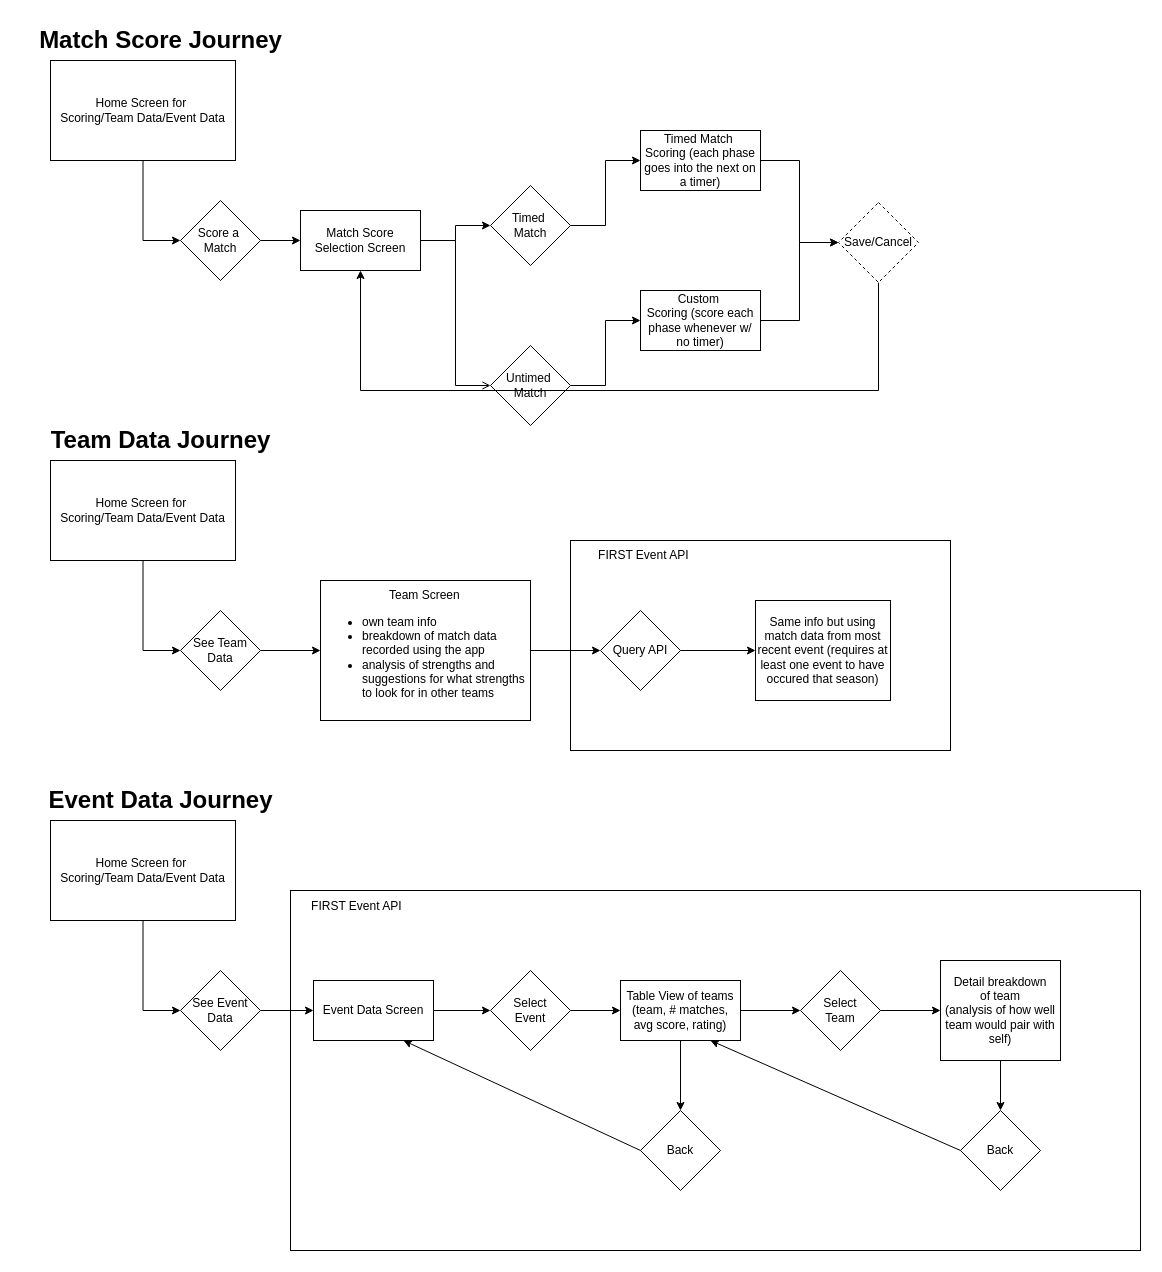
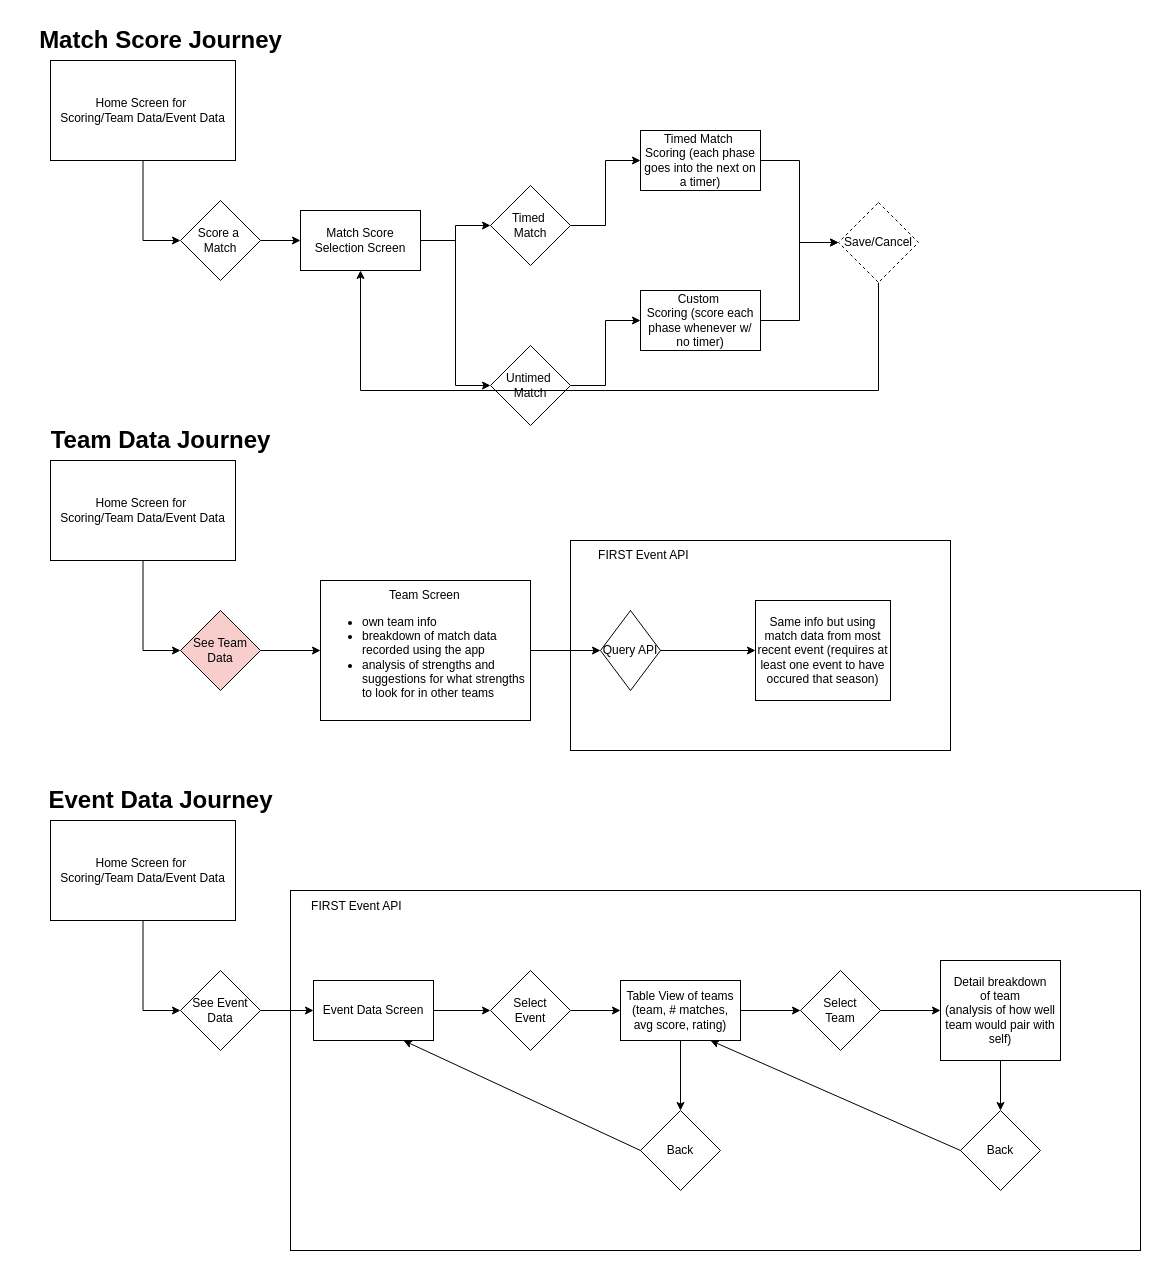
(483, 386) -> (482, 386)
(221, 651) -> (221, 651)
(641, 651) -> (631, 651)
